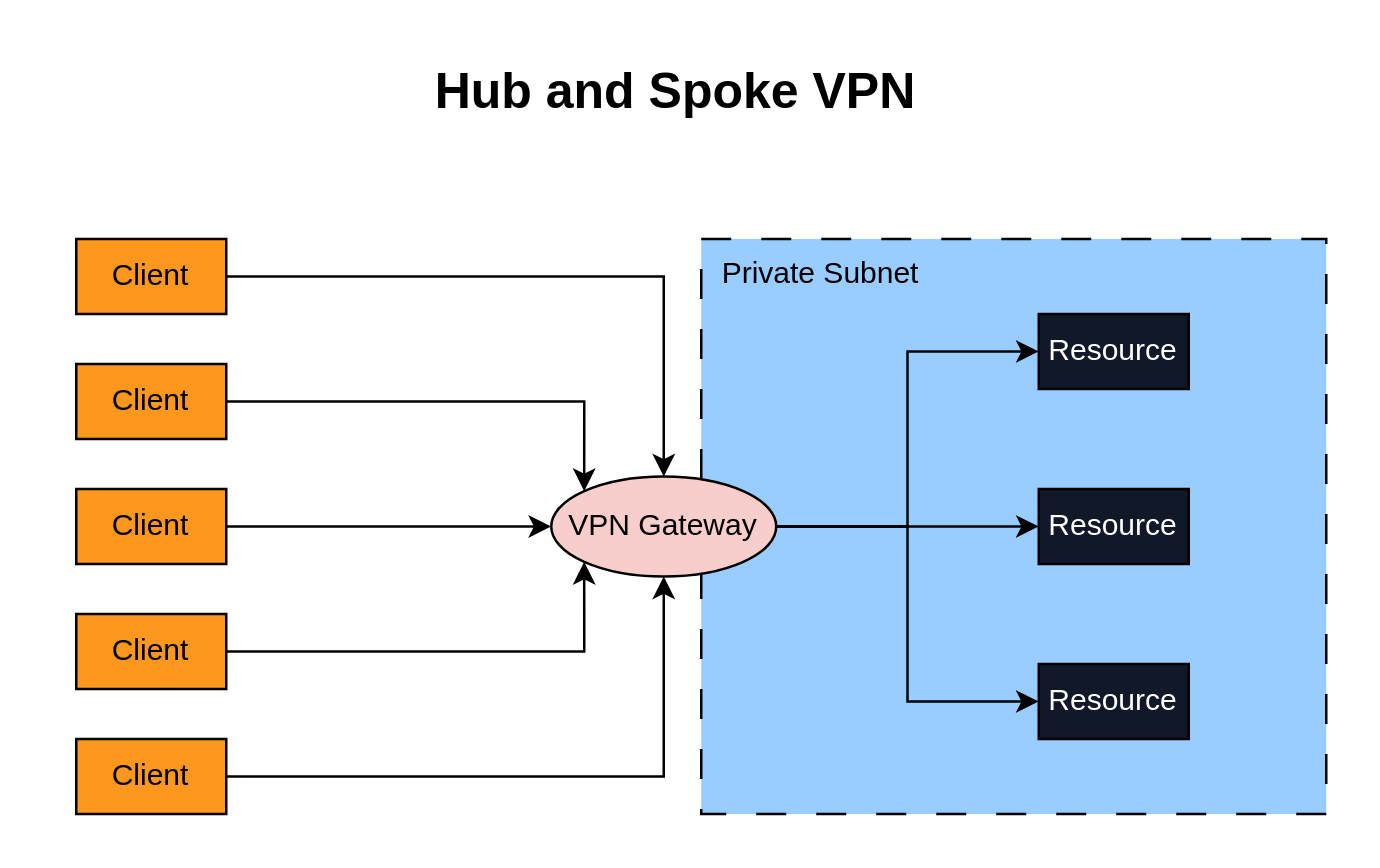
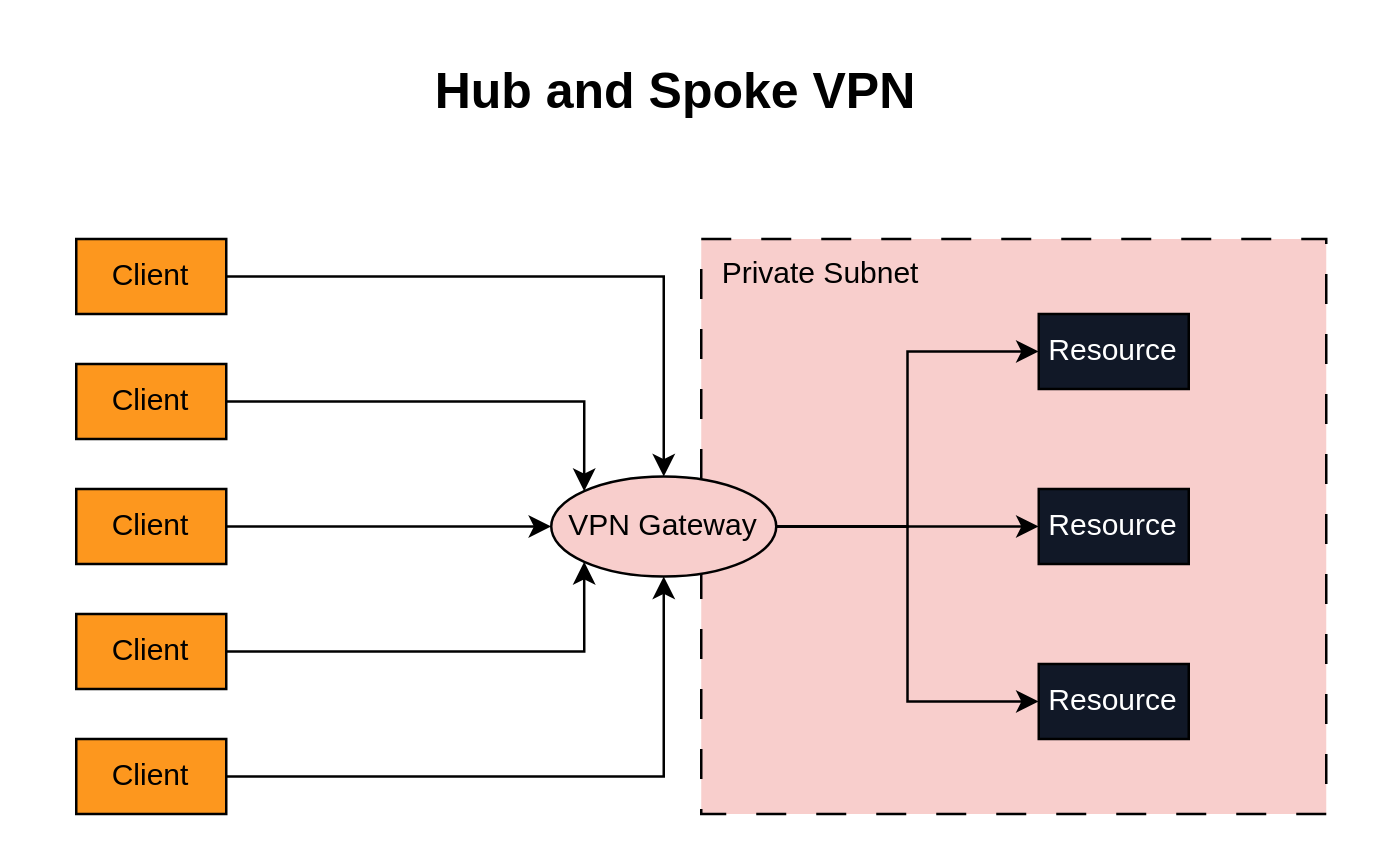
(1014, 526) -> (1014, 526)
